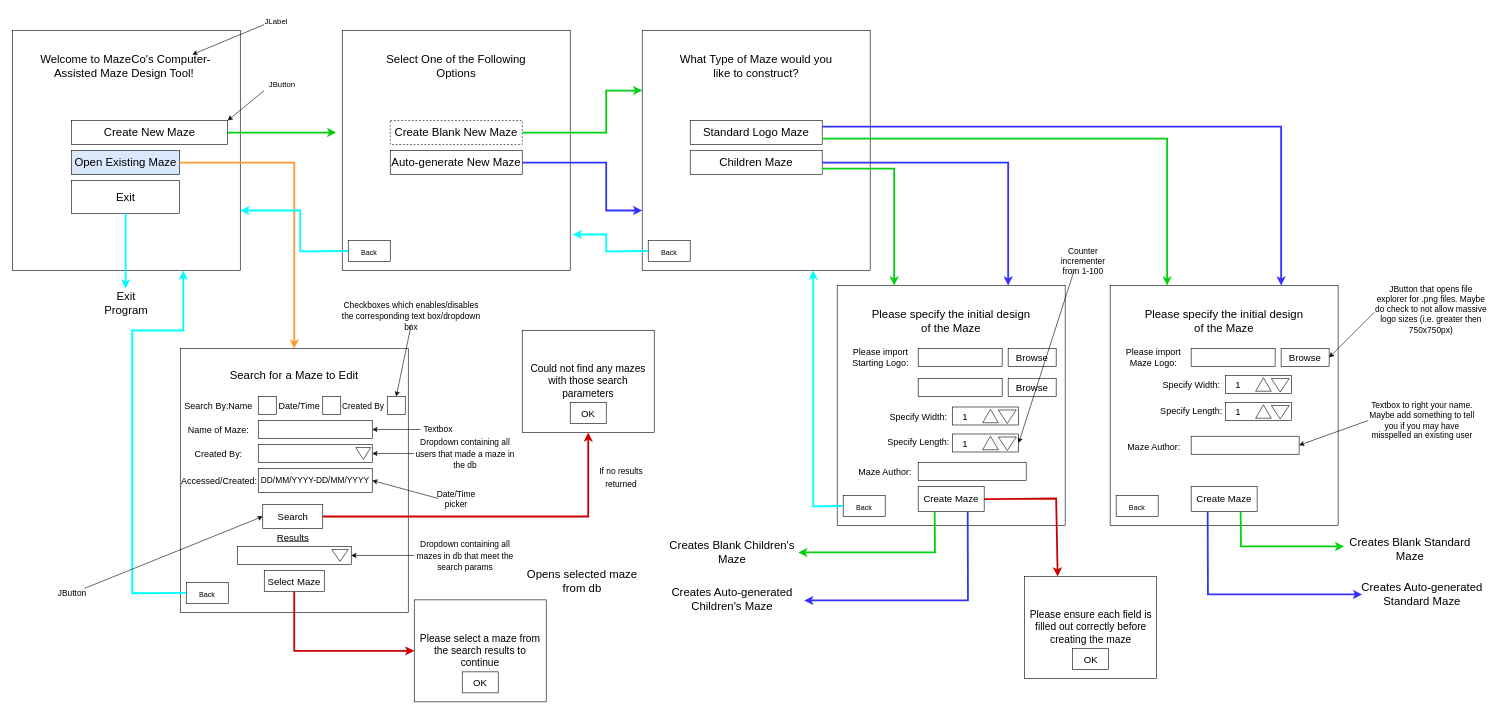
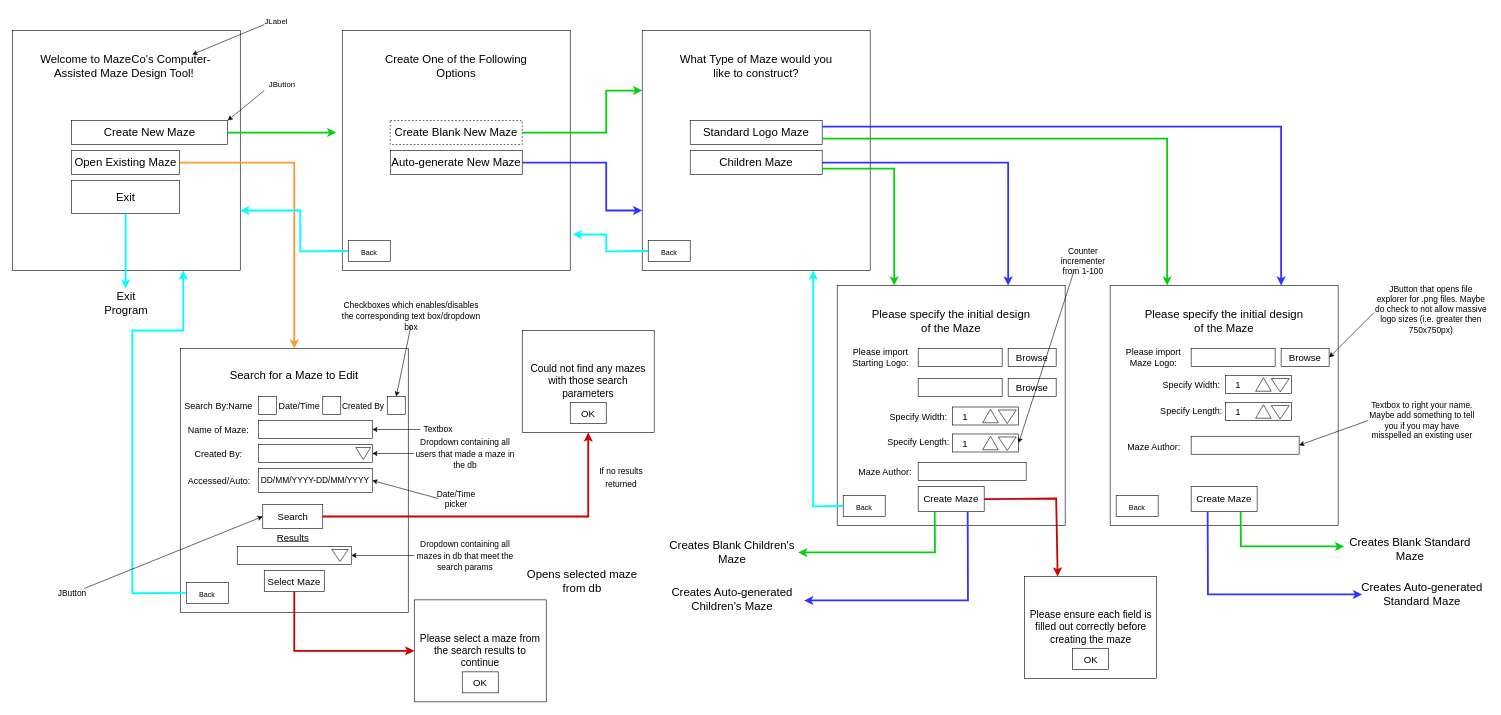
(456, 66) -> (456, 66)
(126, 162) -> (126, 162)
(219, 480) -> (219, 480)
